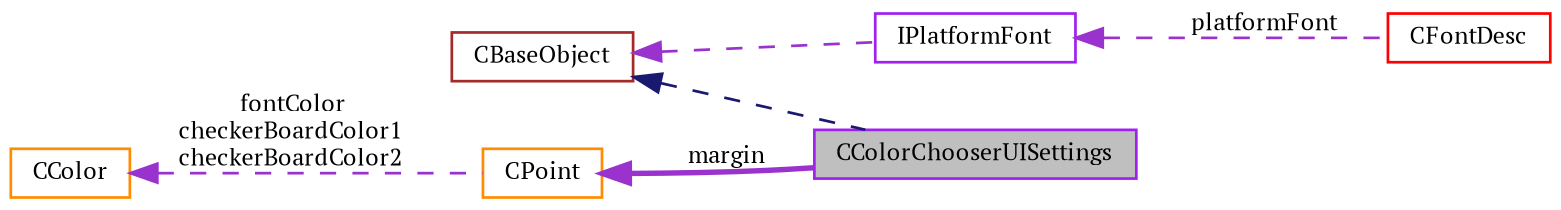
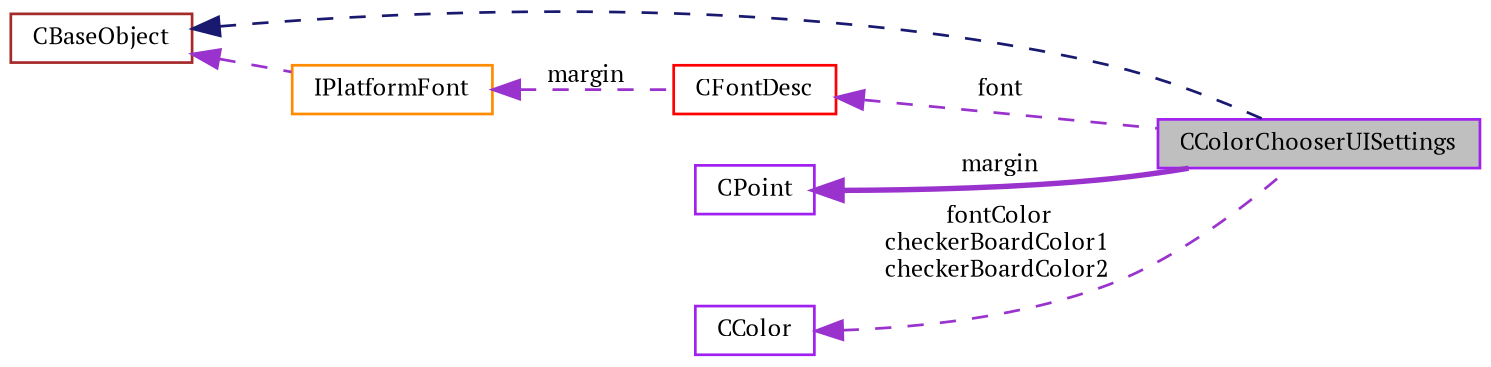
(1262, 24) -> (583, 76)
(975, 38) -> (392, 90)
none -> (1011, 114)
(70, 173) -> (755, 330)
(320, 173) -> (1083, 294)
(542, 173) -> (755, 190)
